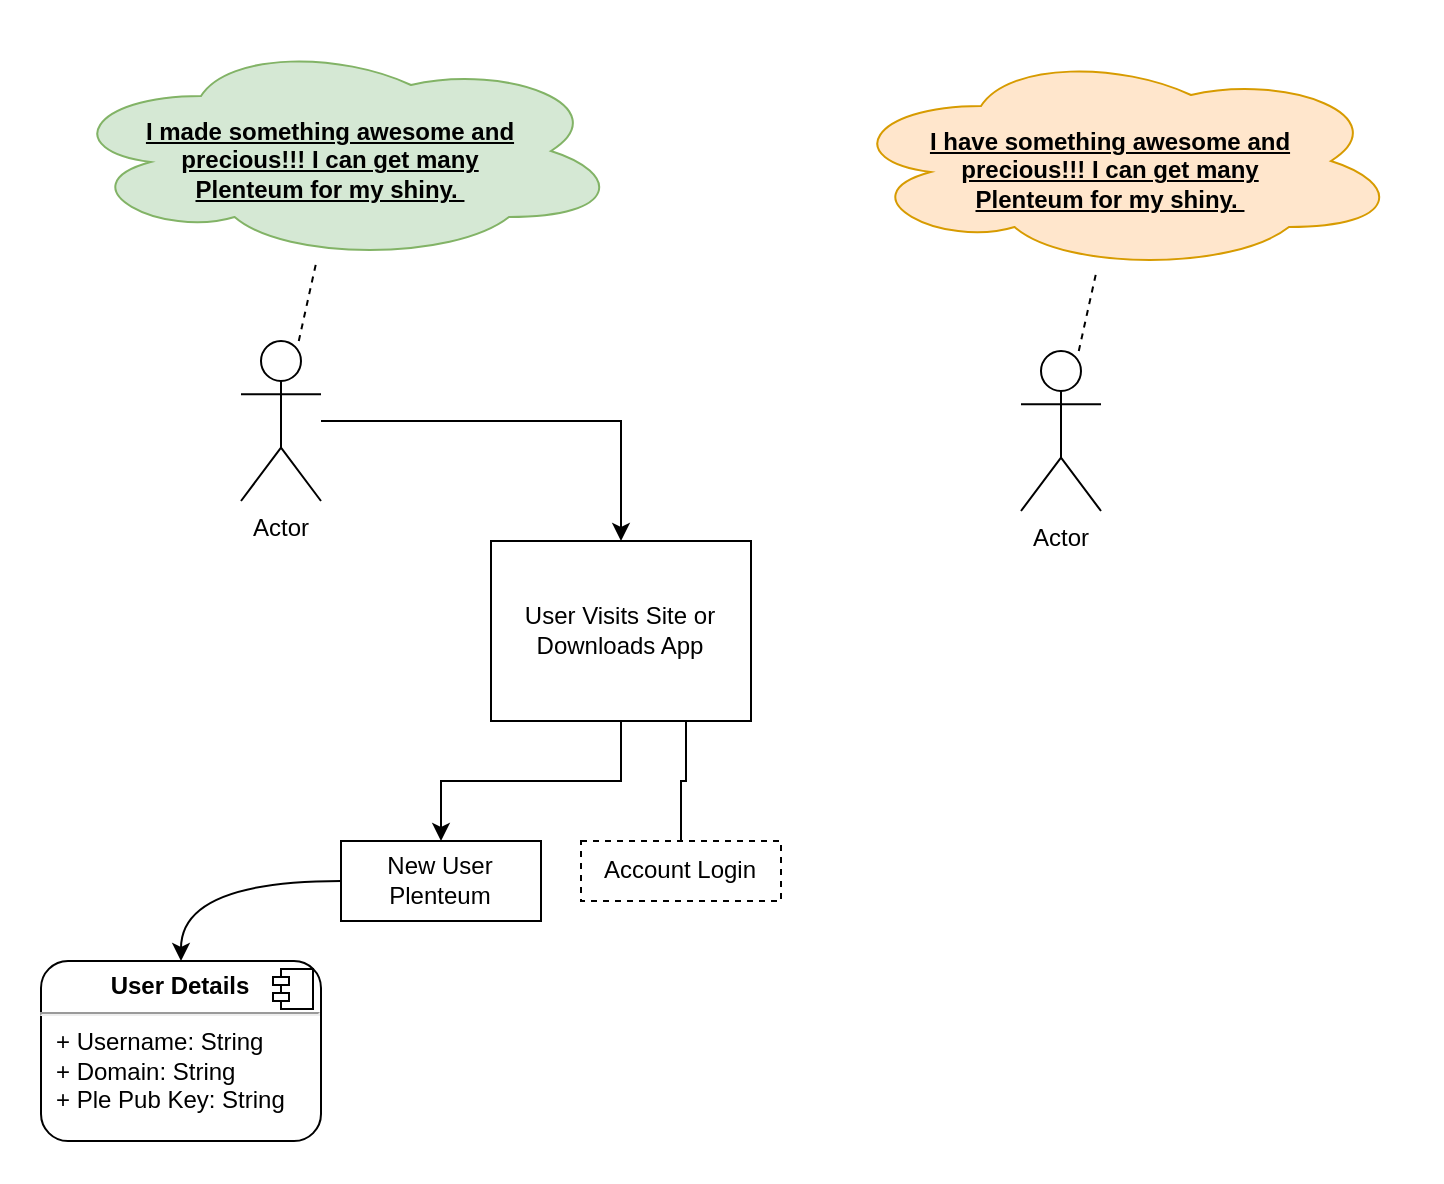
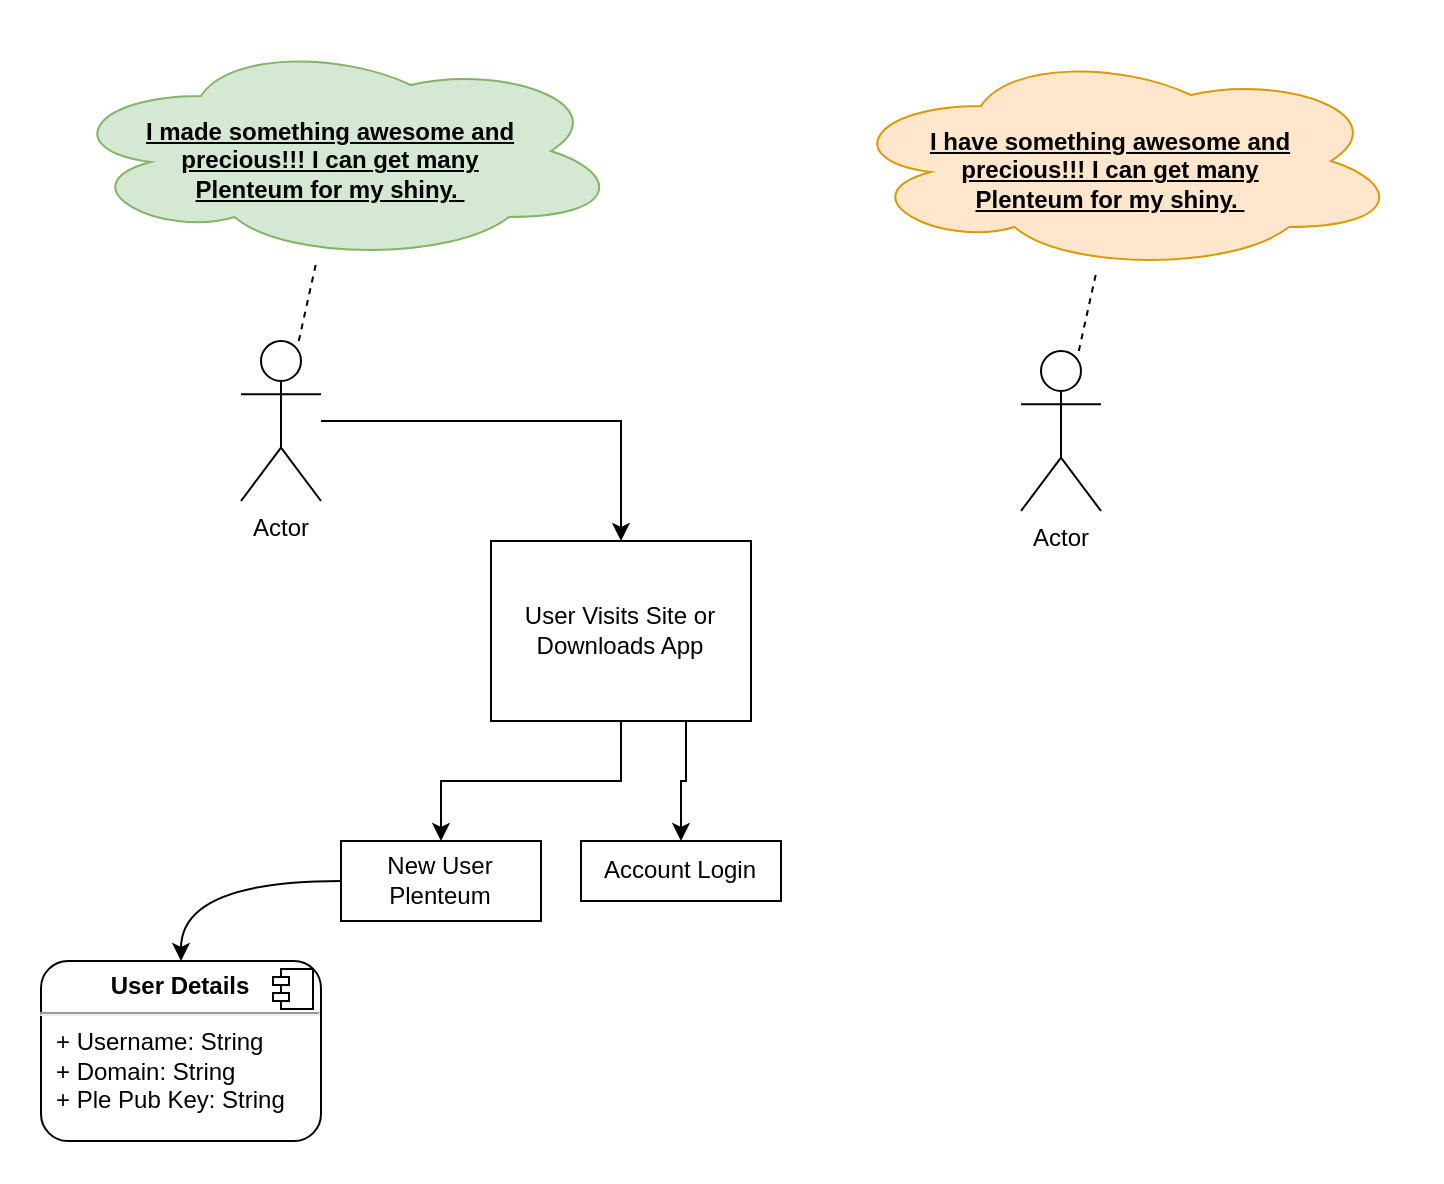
(681, 832) -> (681, 826)
(681, 871) -> (681, 871)
